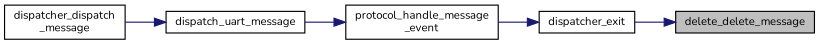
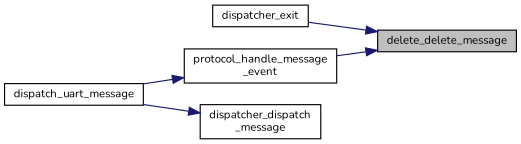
(140, 22) -> (166, 108)
(513, 22) -> (351, 54)
